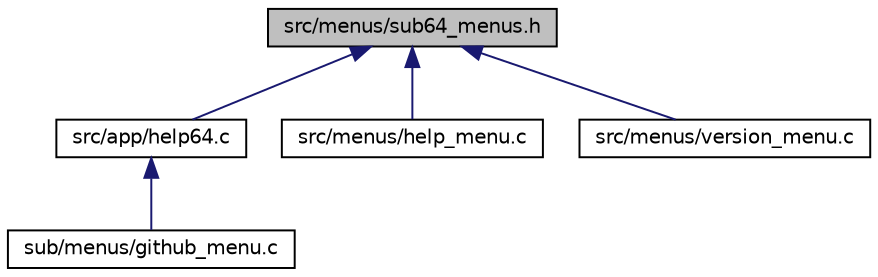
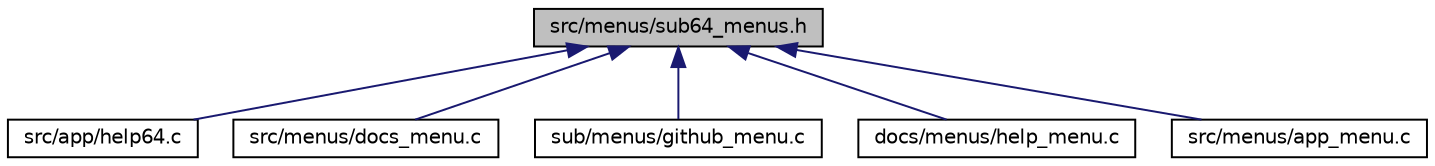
none -> (366, 138)
(412, 138) -> (997, 138)
(725, 138) -> (1299, 138)
(151, 204) -> (678, 93)
